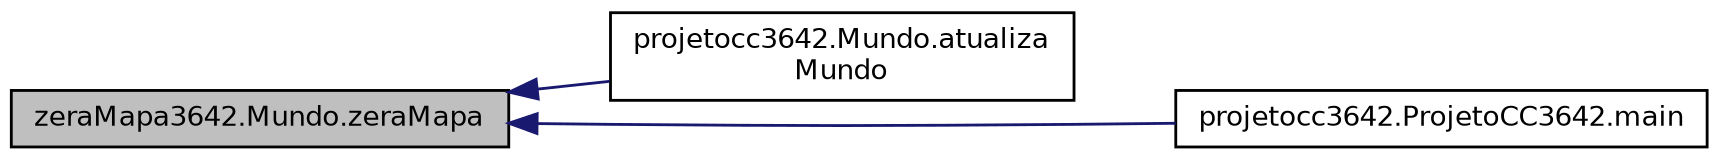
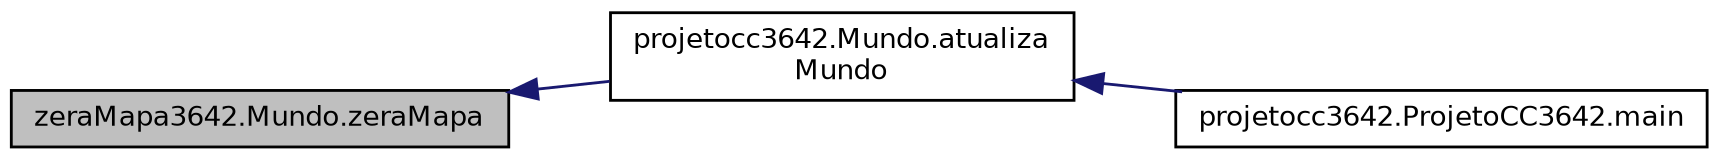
(857, 126) -> (1143, 88)
